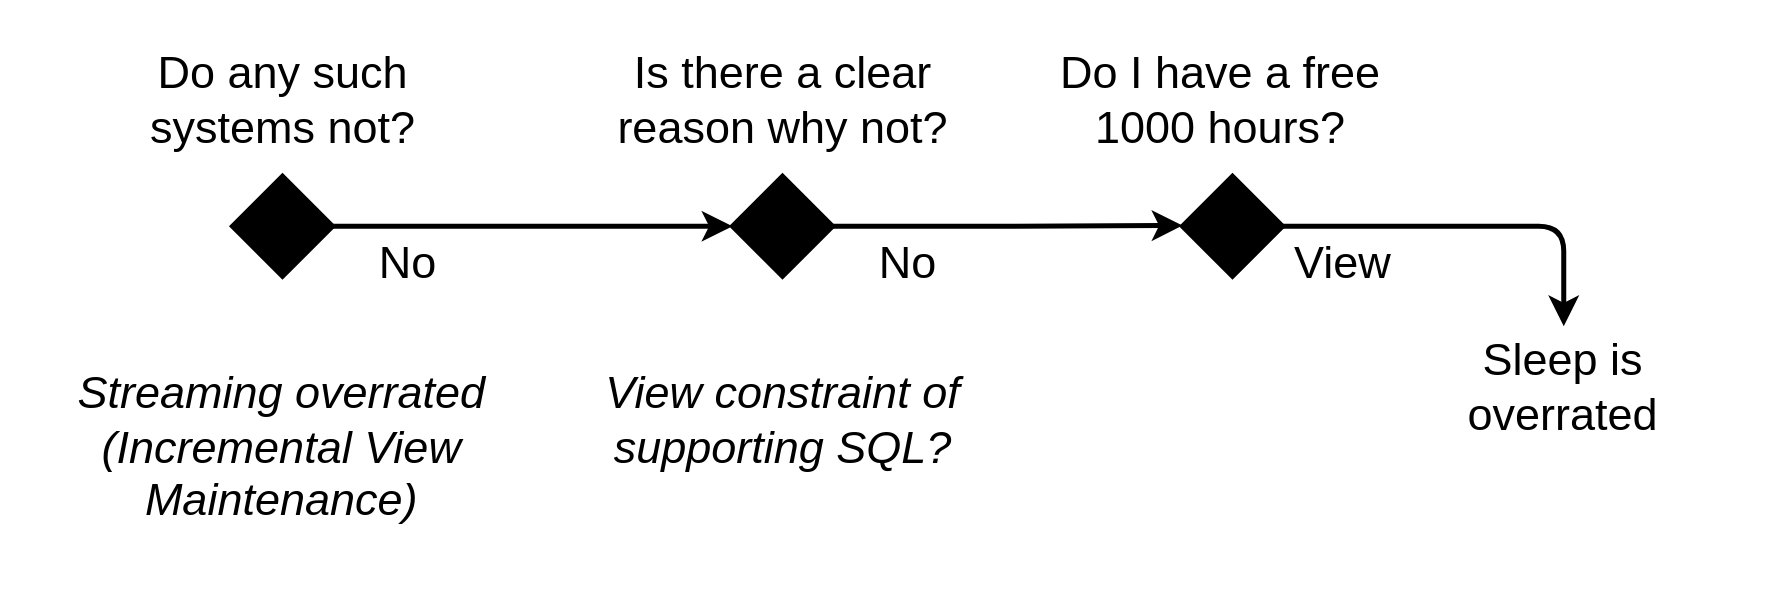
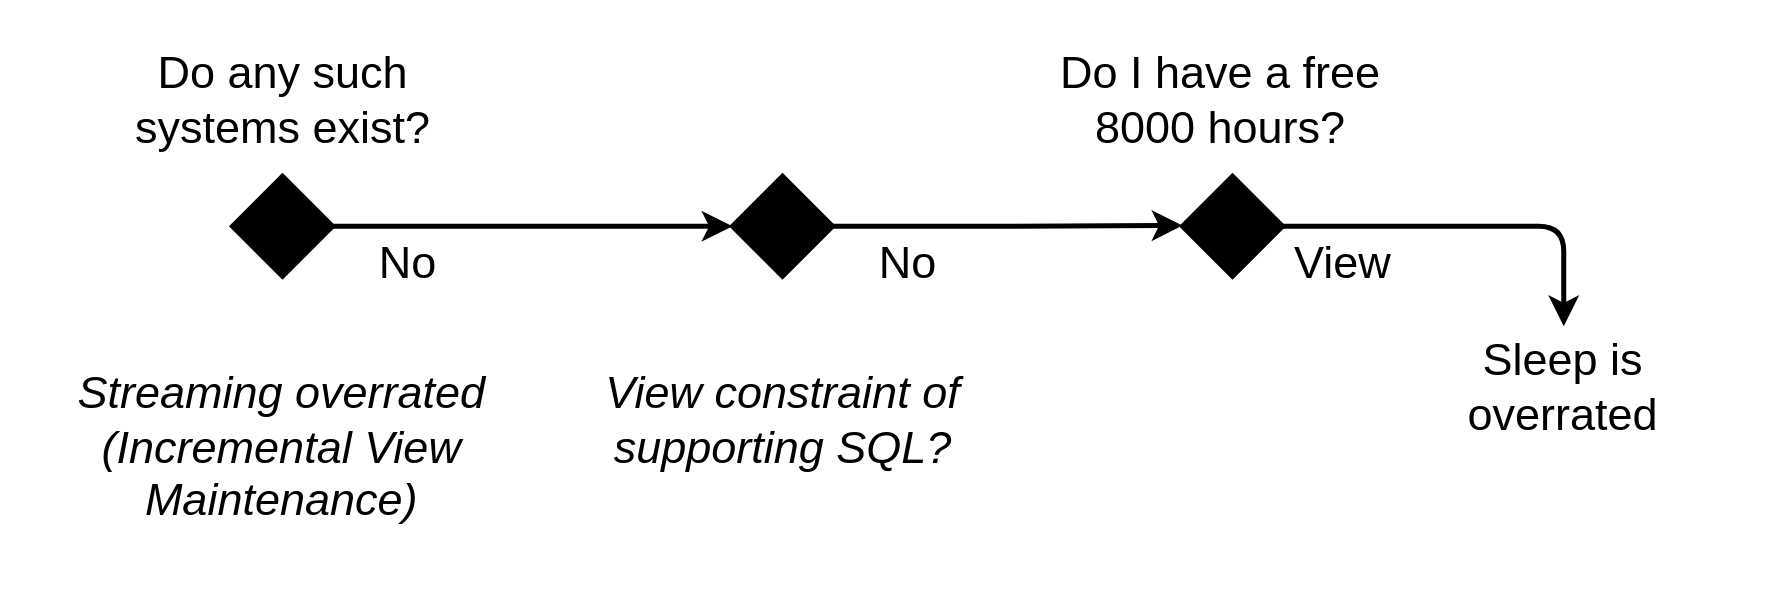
(284, 101) -> (284, 101)
(783, 101) -> none
(1221, 101) -> (1221, 101)
